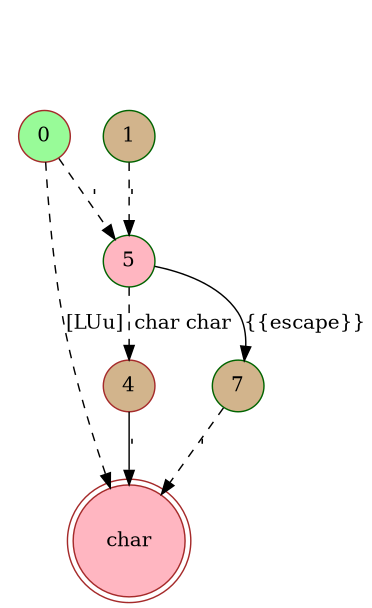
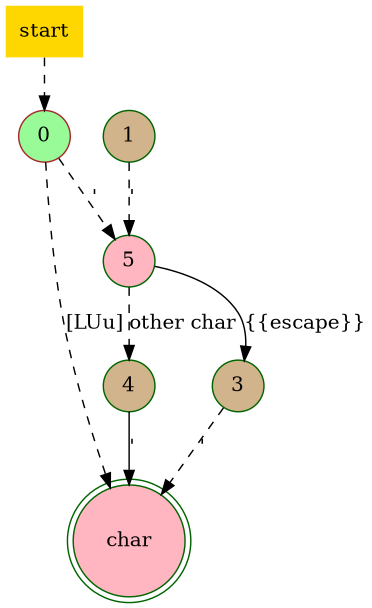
none -> (44, 32)
(183, 324) -> (183, 324)
(129, 386) -> (129, 386)
(238, 386) -> (238, 386)
(129, 541) -> (129, 541)
